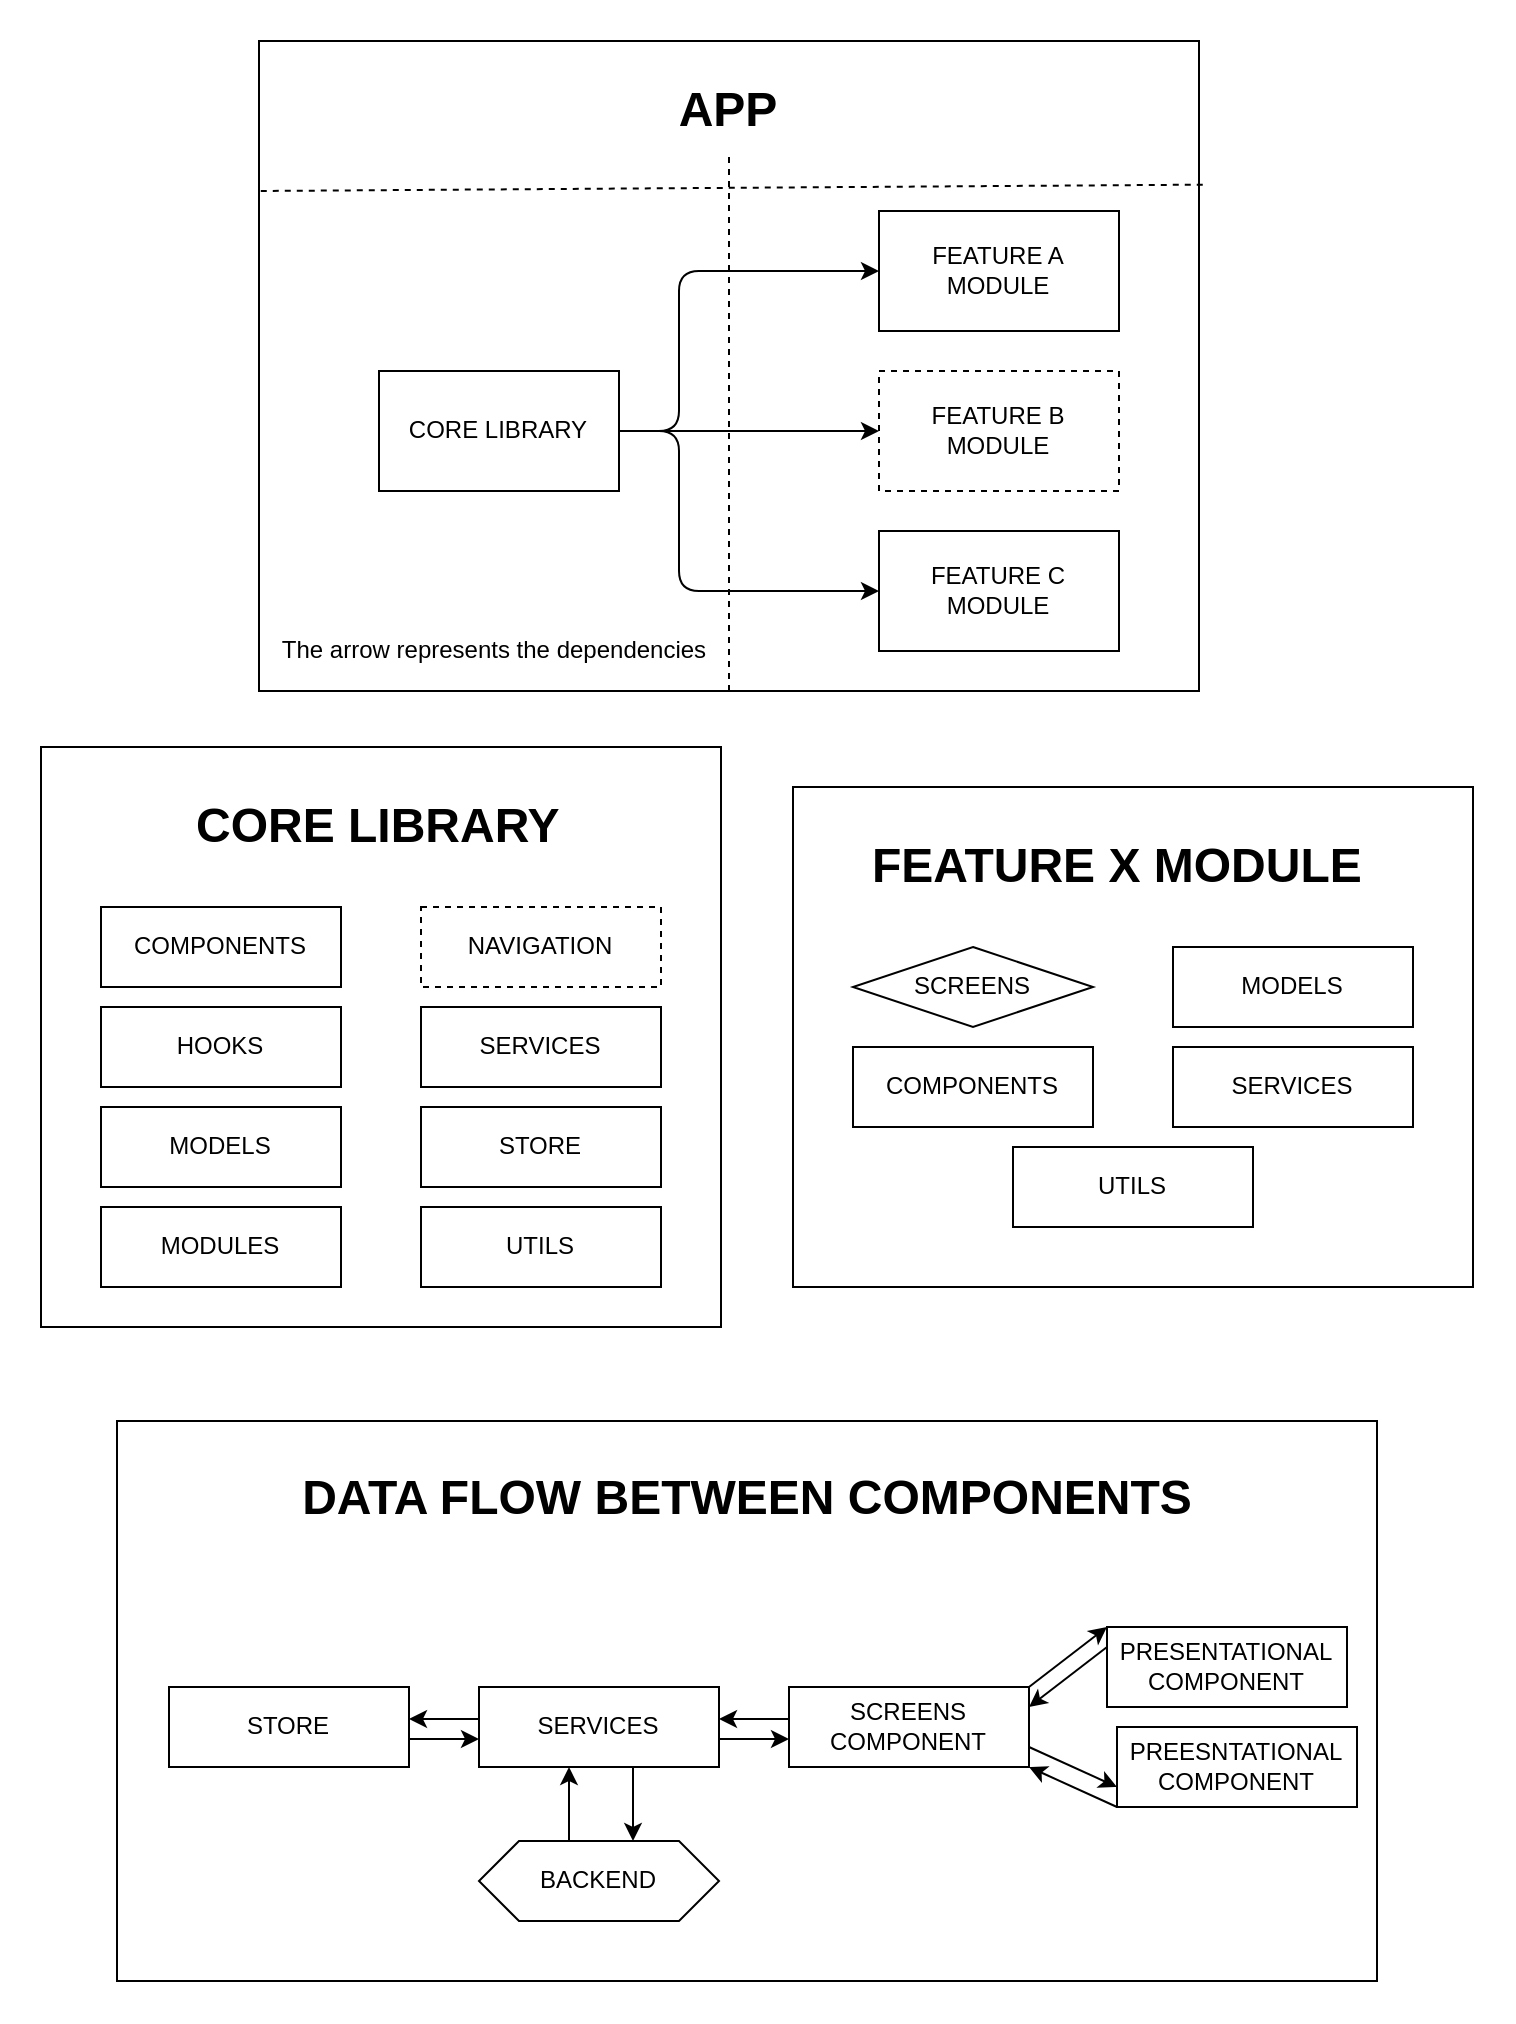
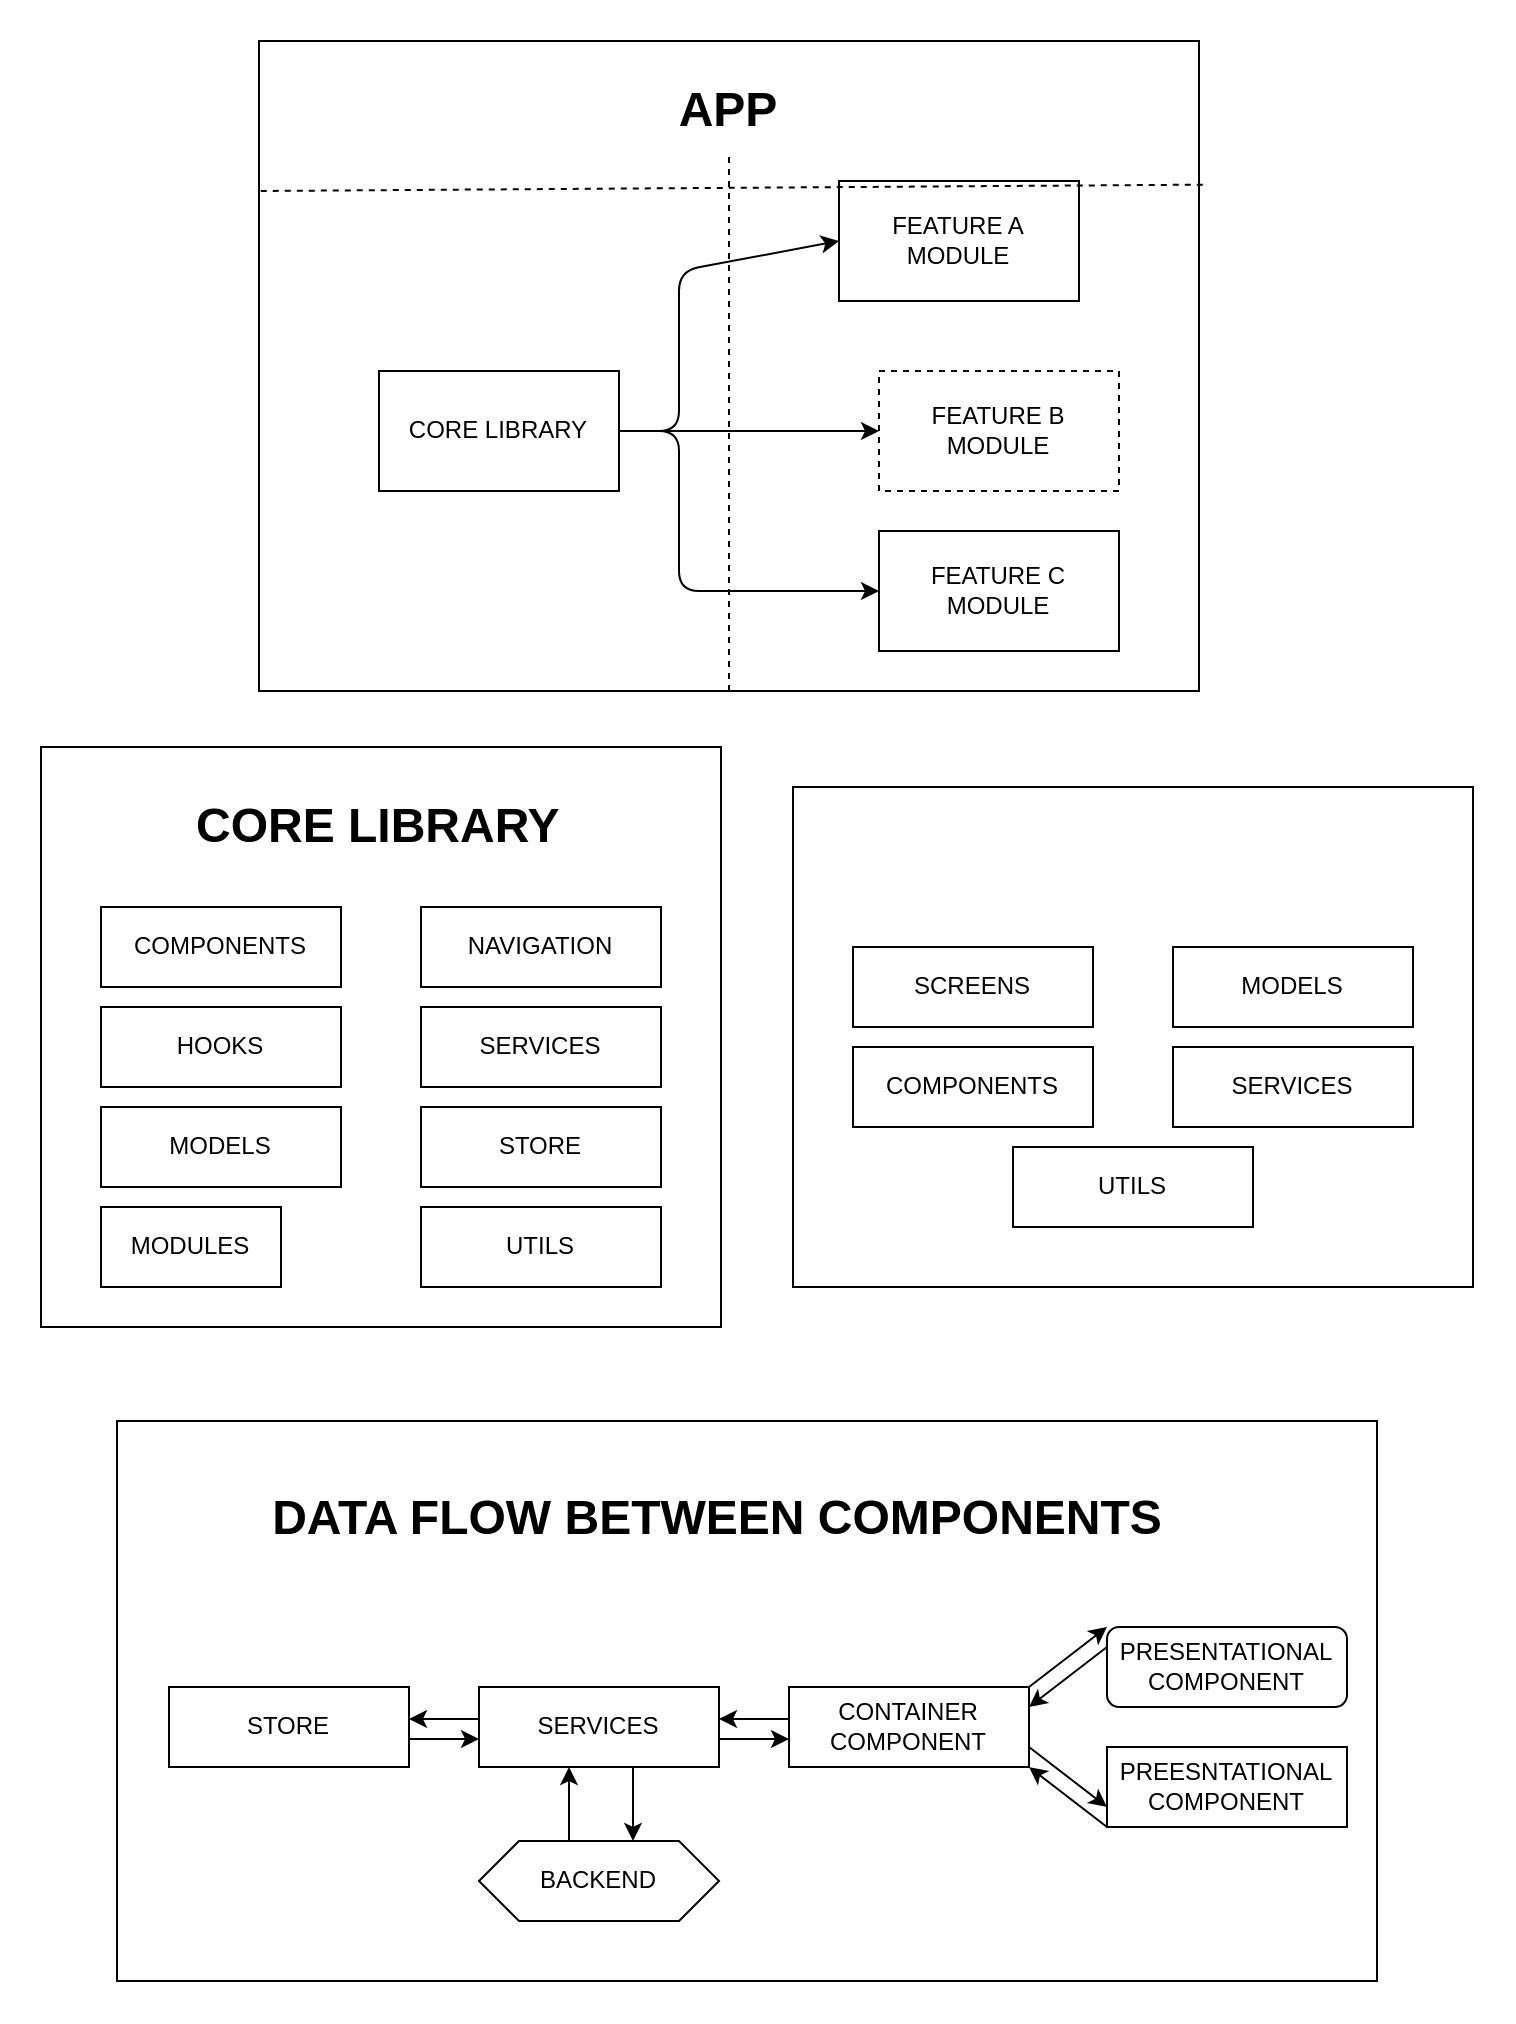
(999, 271) -> (959, 241)
(494, 651) -> none
(1133, 867) -> none
(541, 947) -> (541, 947)
(973, 987) -> (973, 987)
(221, 1247) -> (191, 1247)
(747, 1499) -> (717, 1519)
(1227, 1667) -> (1227, 1667)
(909, 1727) -> (909, 1727)
(1237, 1767) -> (1227, 1787)
